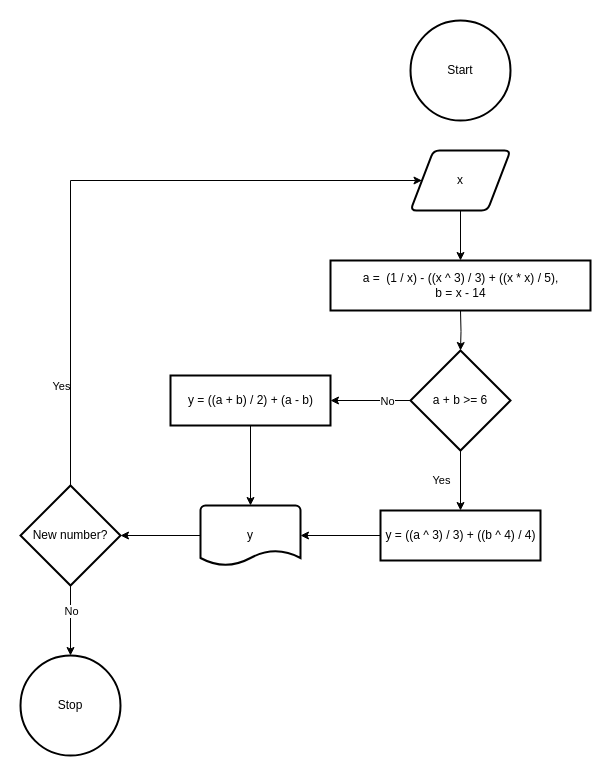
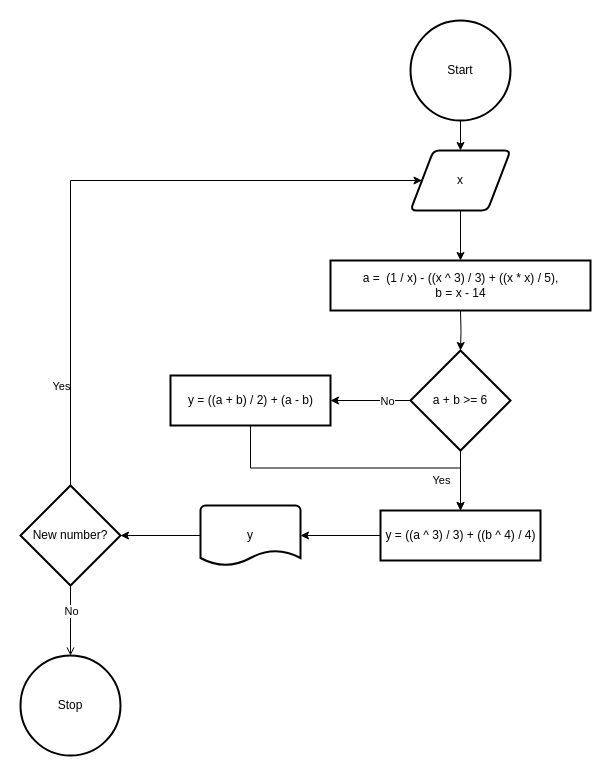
none -> (461, 140)
(251, 482) -> (354, 468)
(71, 647) -> (71, 649)
